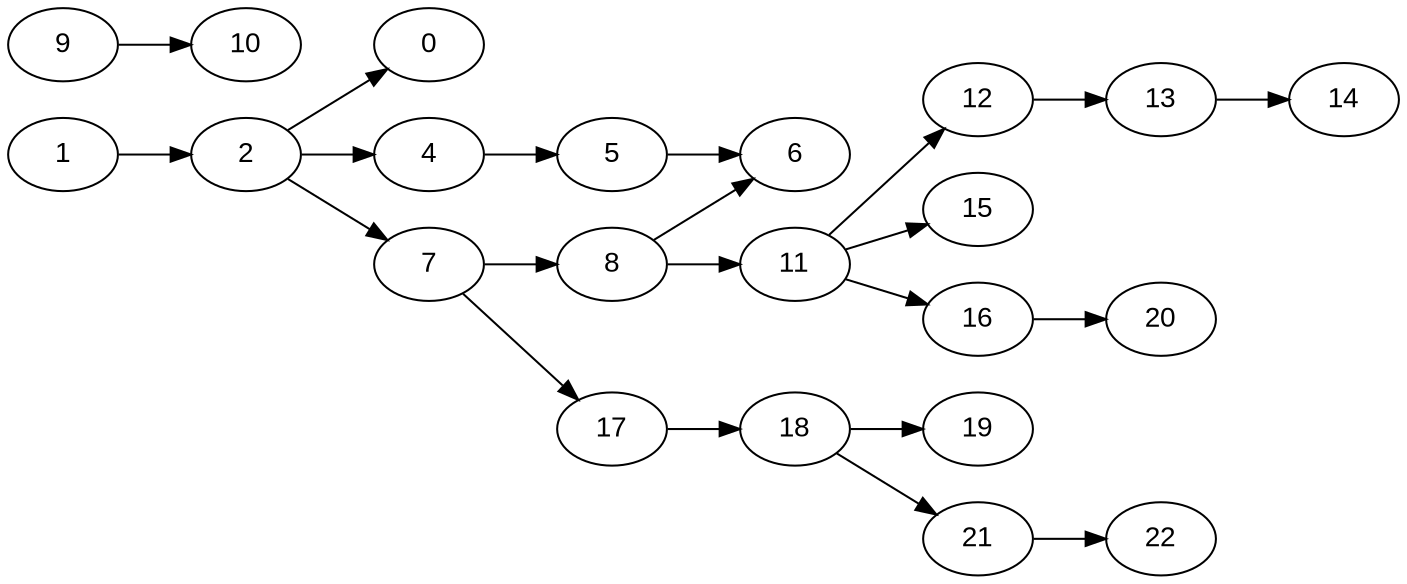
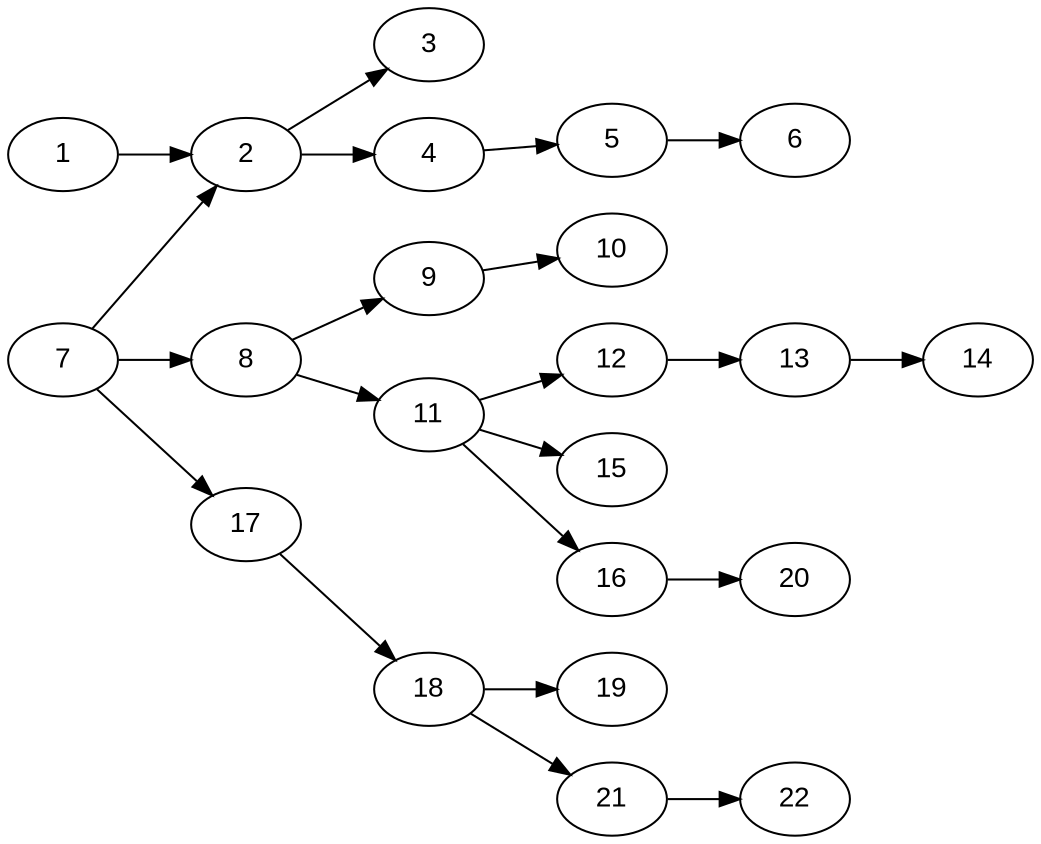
(429, 45) -> (429, 45)
(329, 204) -> (148, 265)
(695, 215) -> (328, 324)
